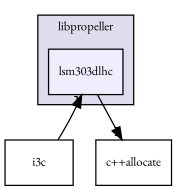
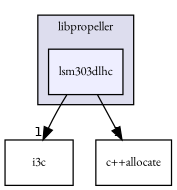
(68, 123) -> (56, 113)
